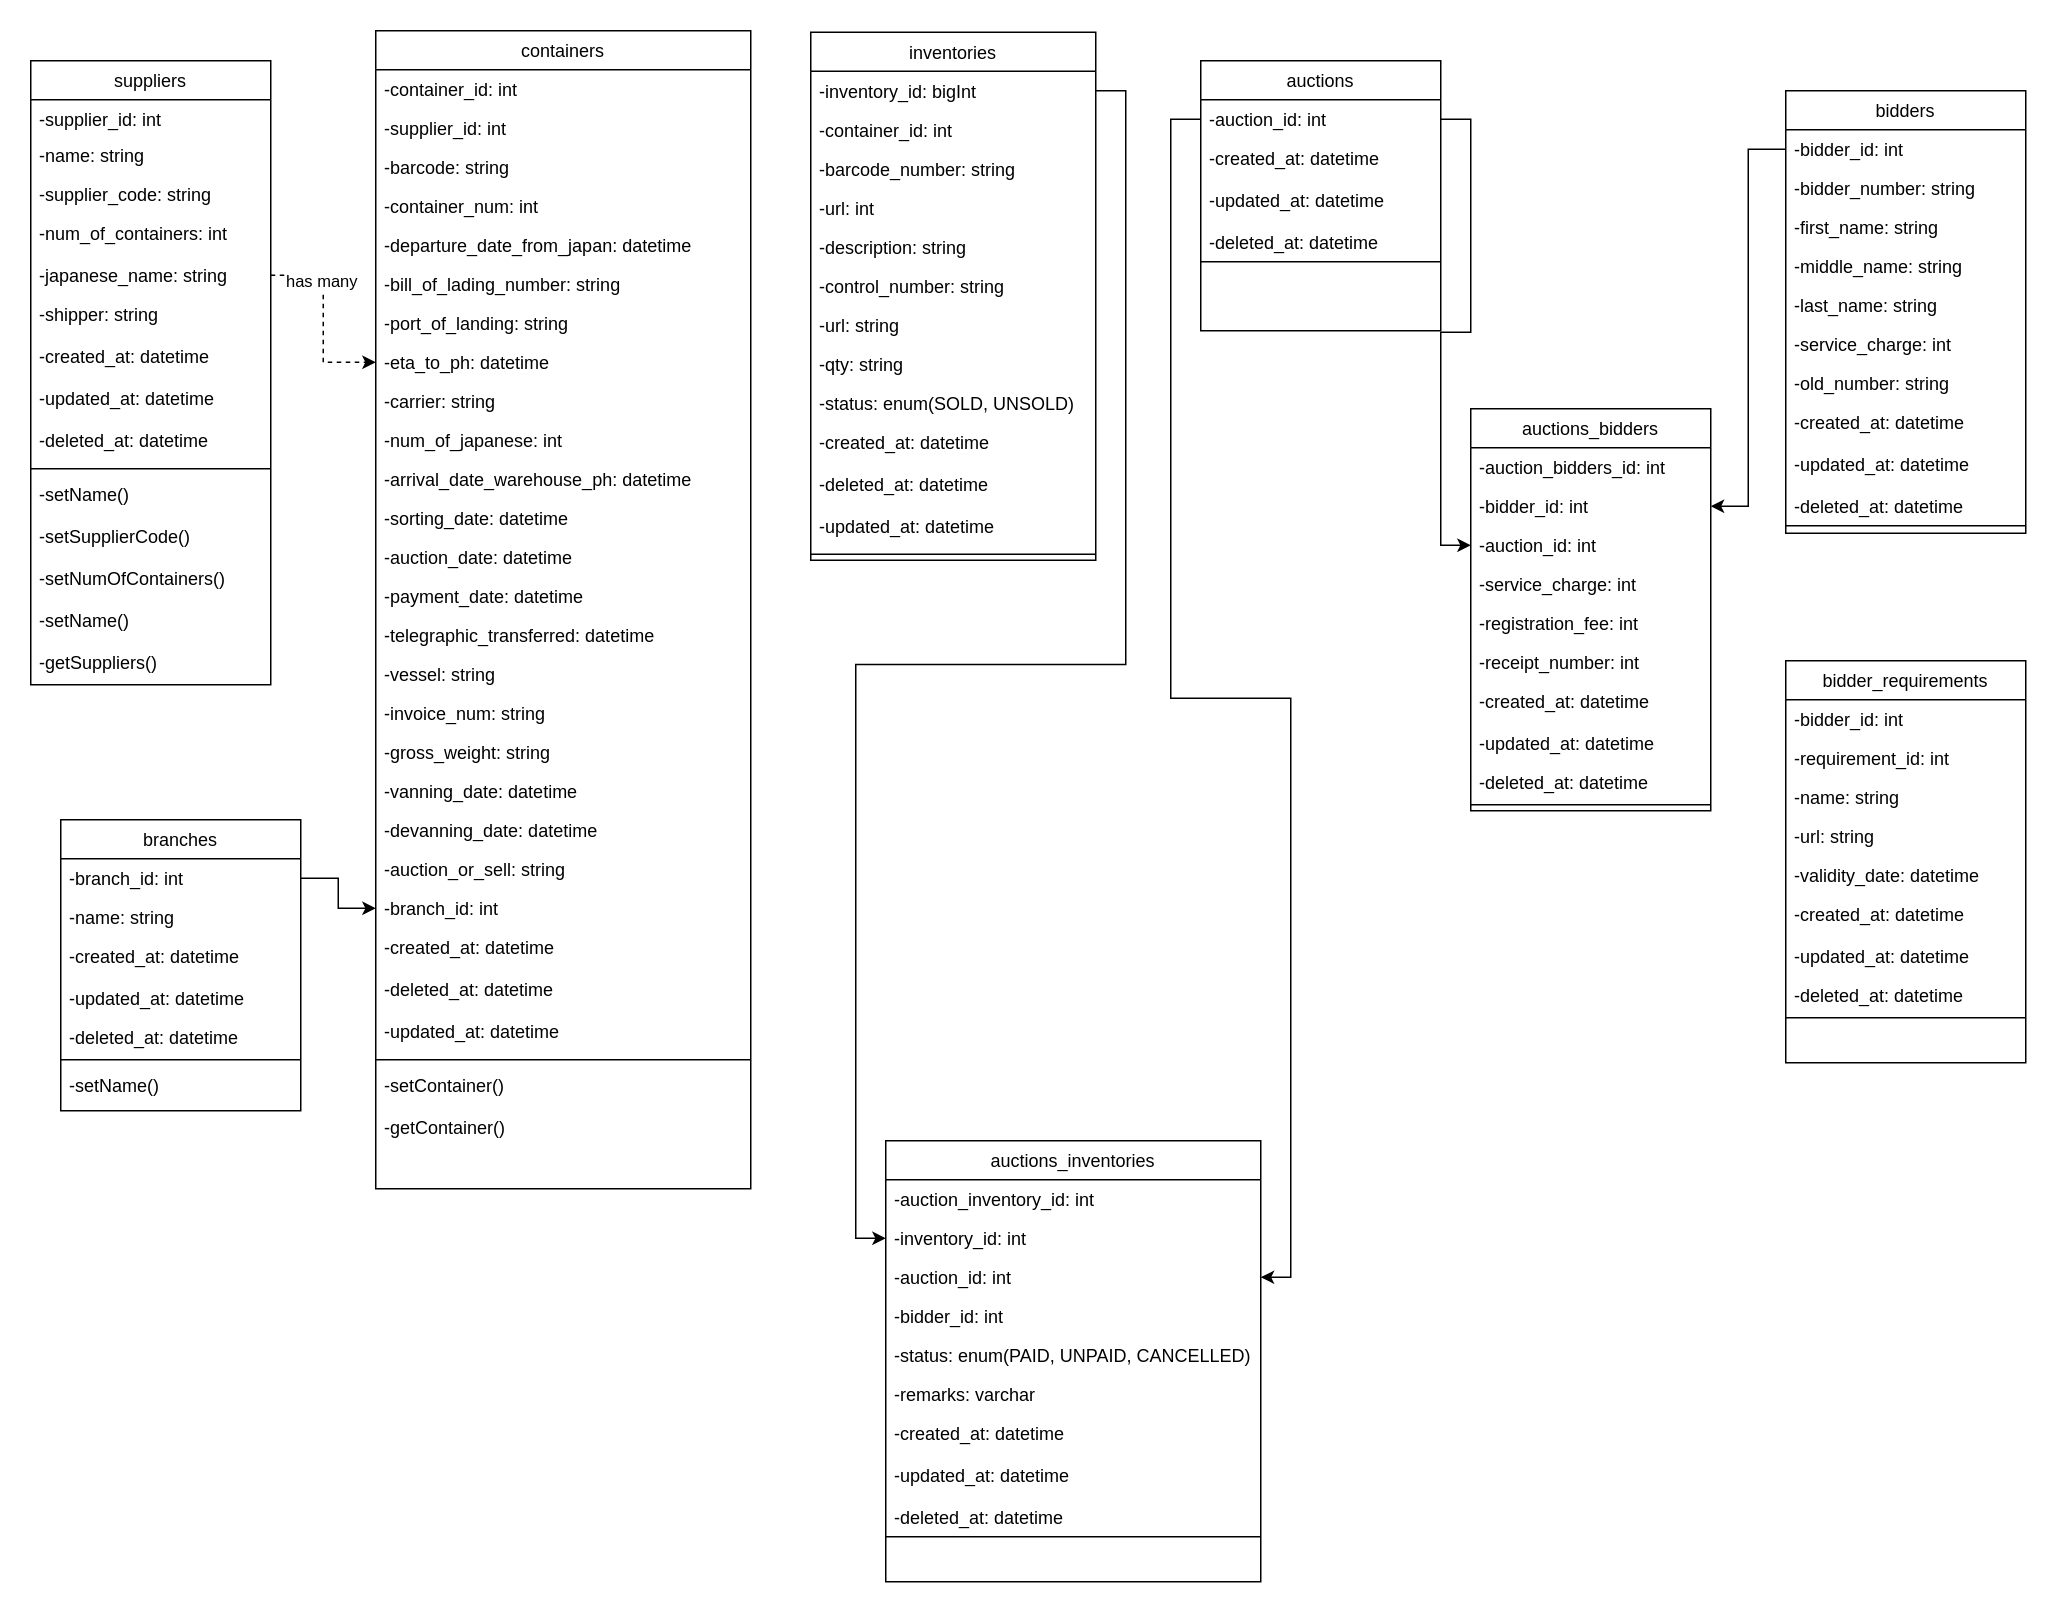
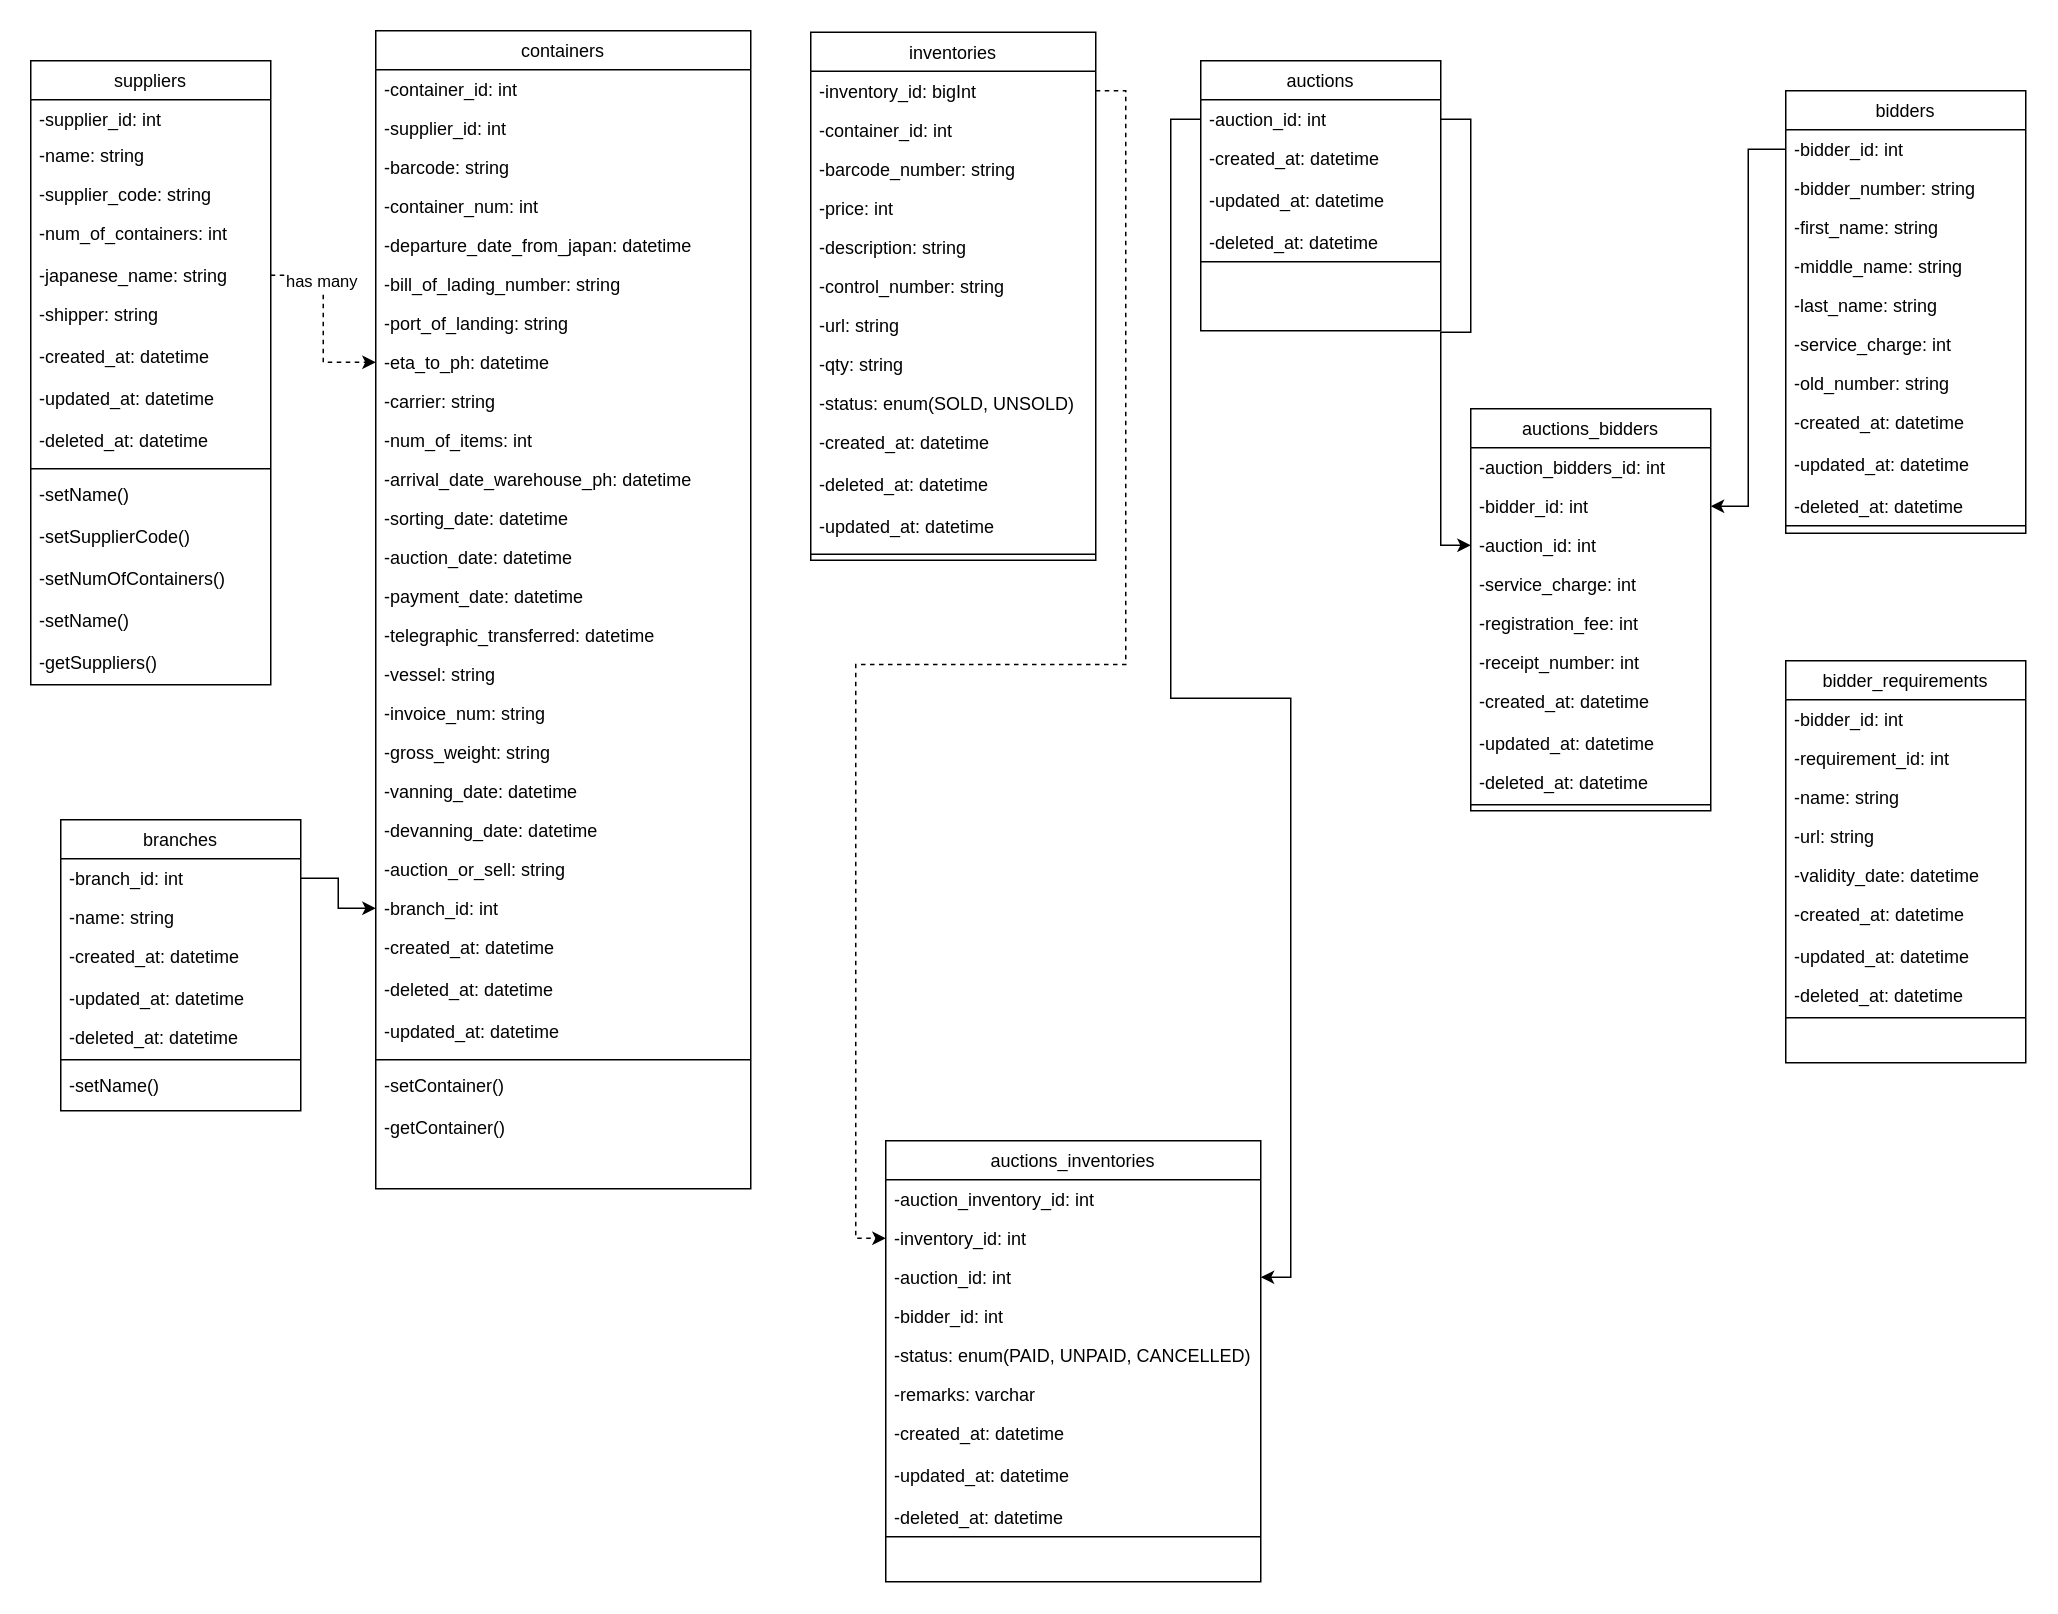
(855, 209) -> (865, 209)
(483, 441) -> (465, 441)
(995, 665) -> (995, 665)
